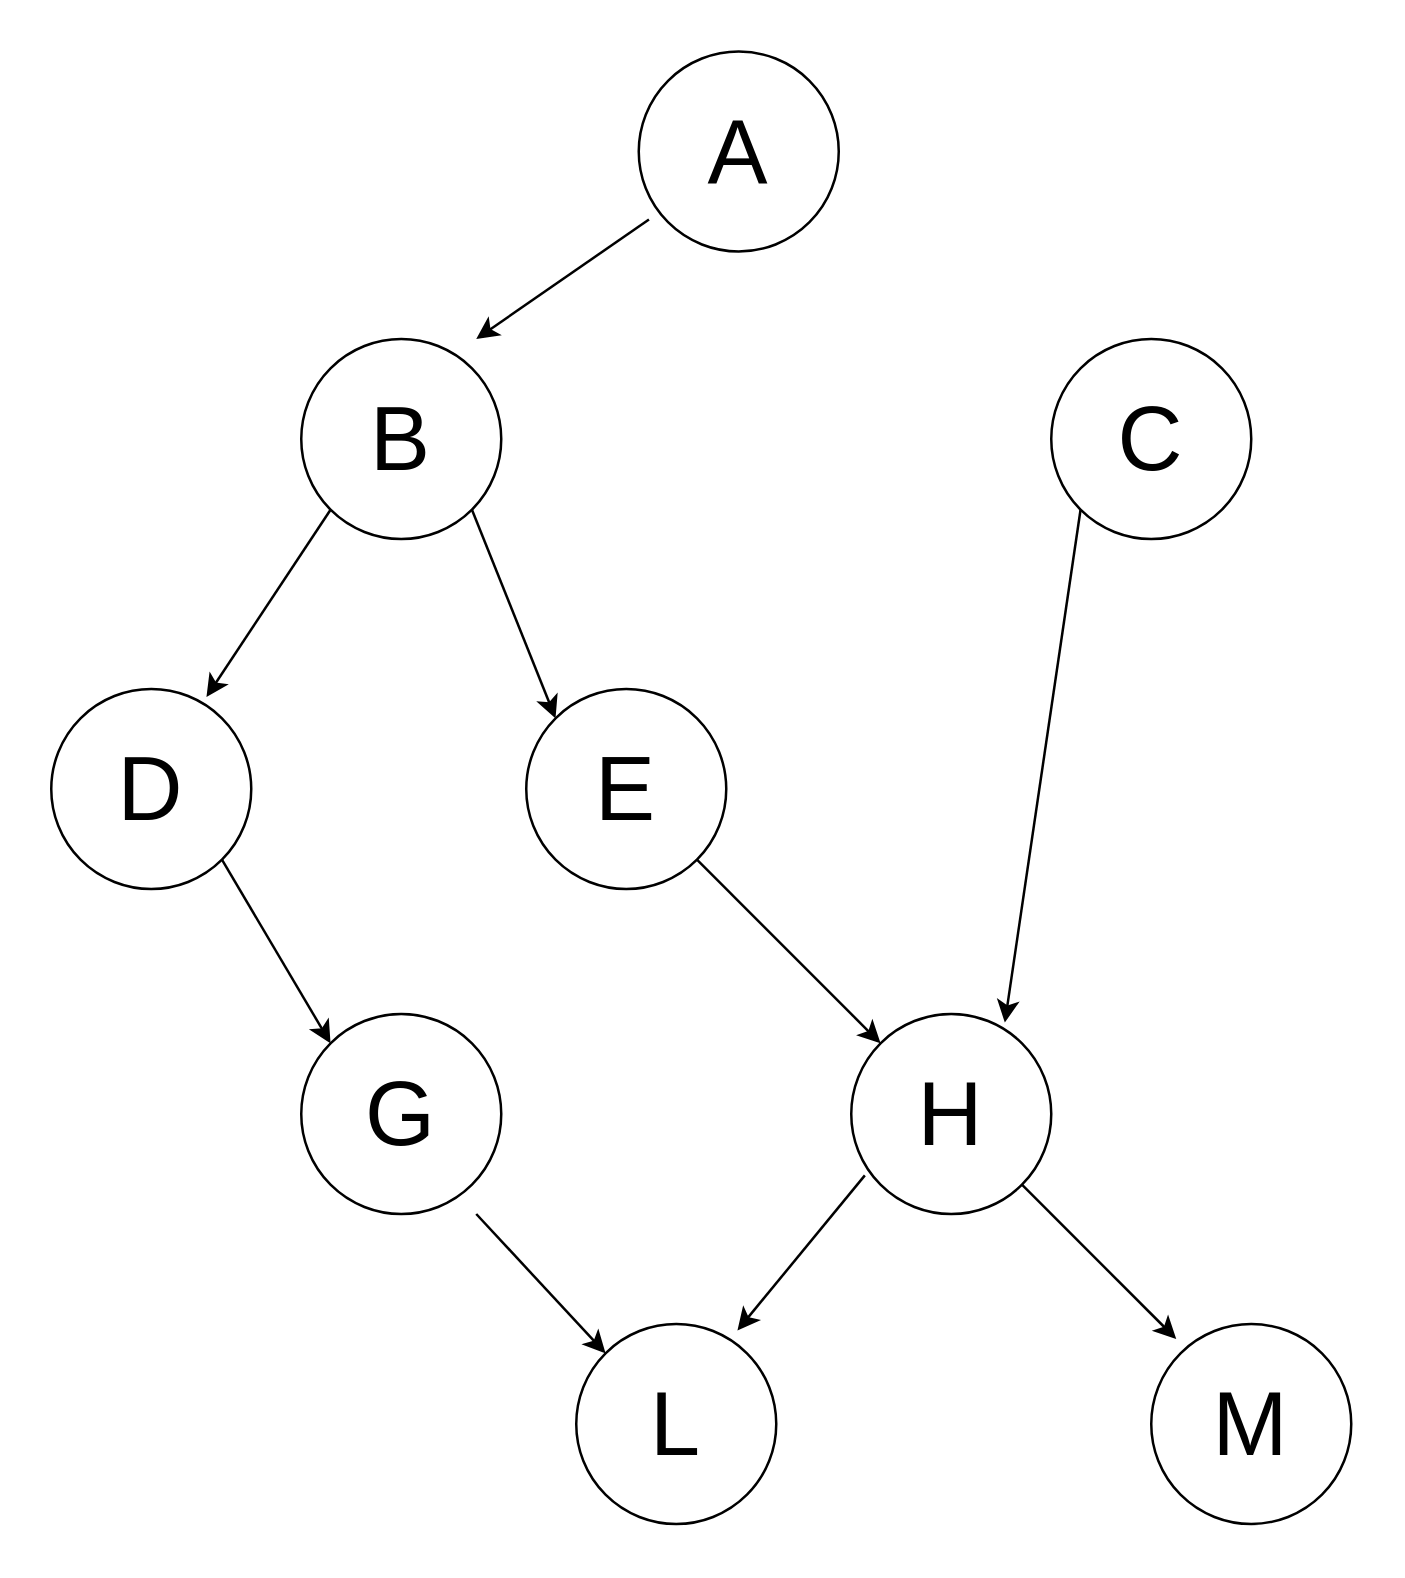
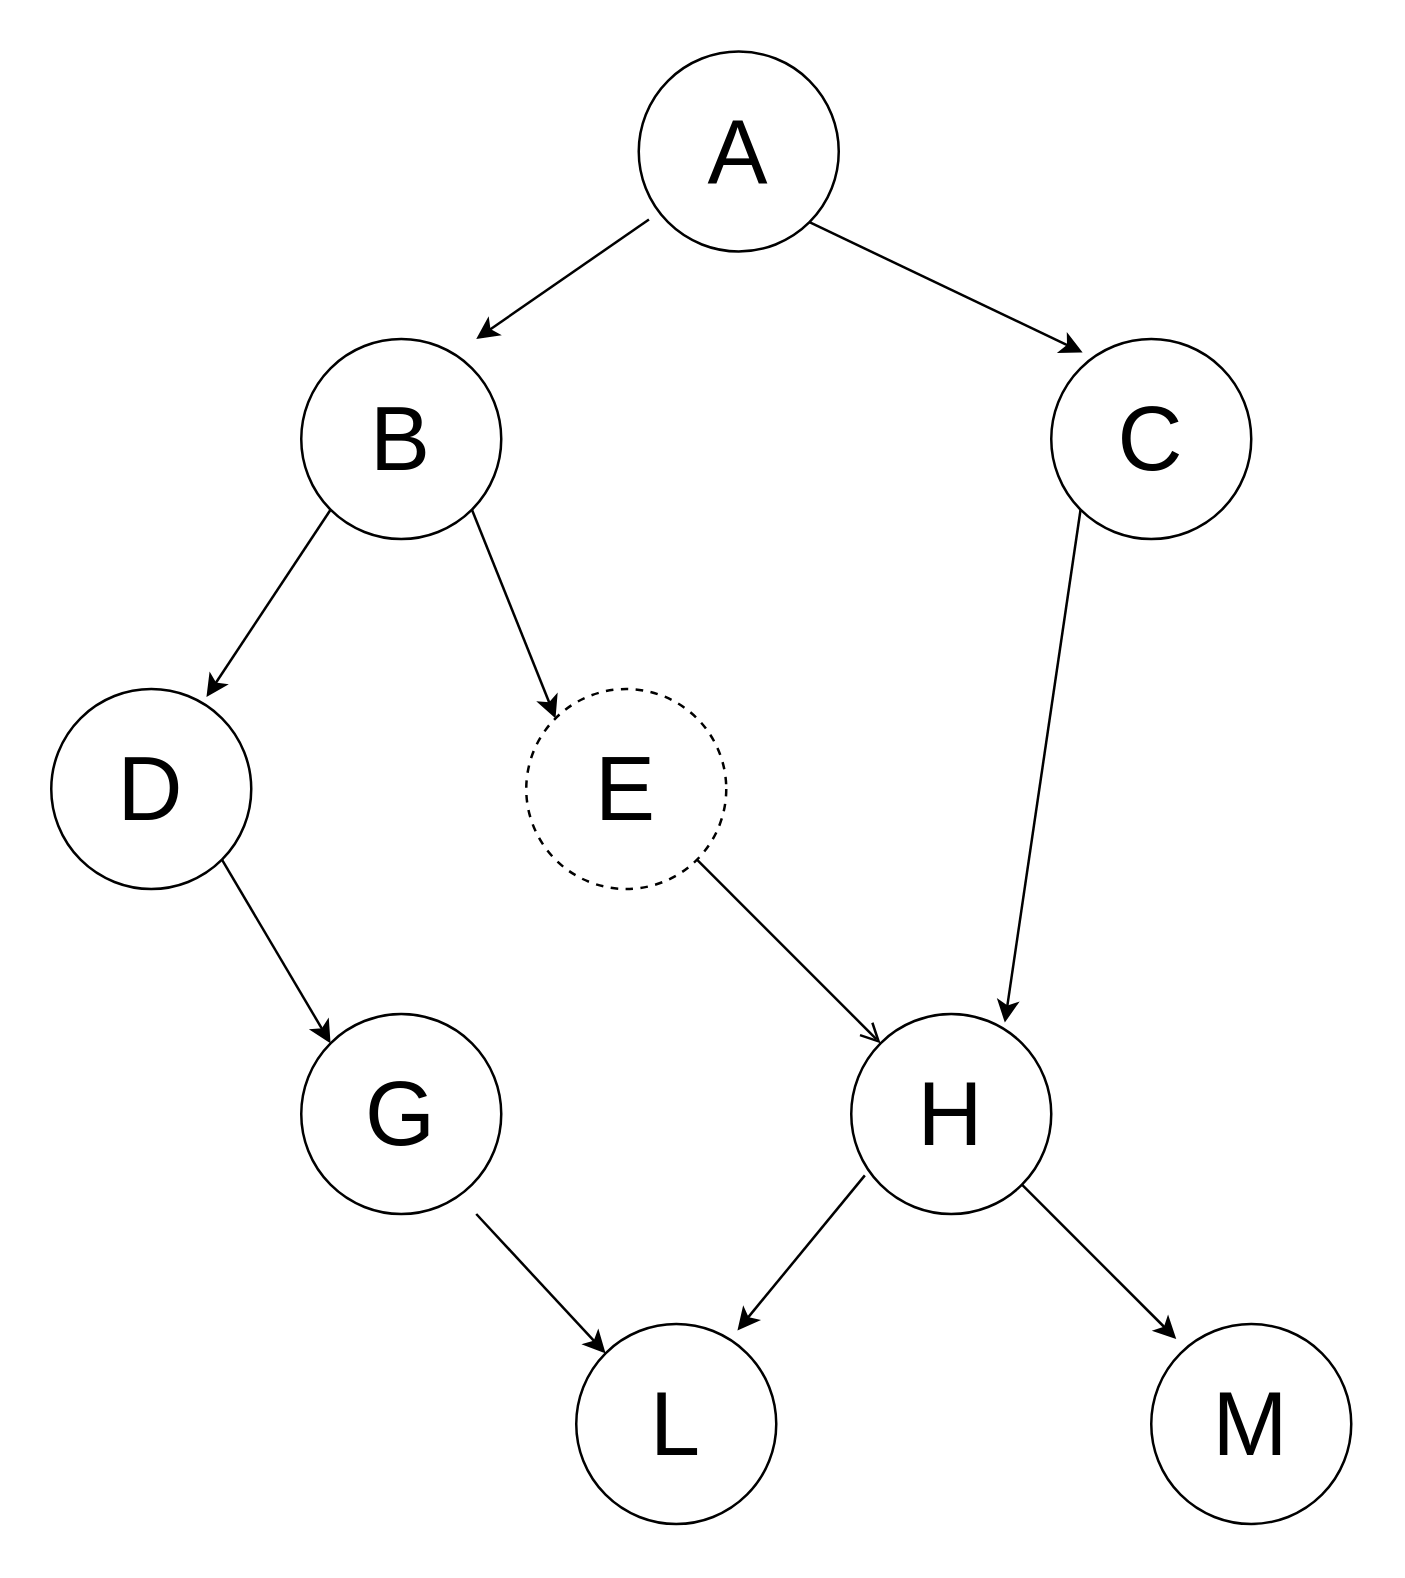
none -> (939, 284)
(626, 789) -> (626, 789)
(868, 1030) -> (870, 1033)
